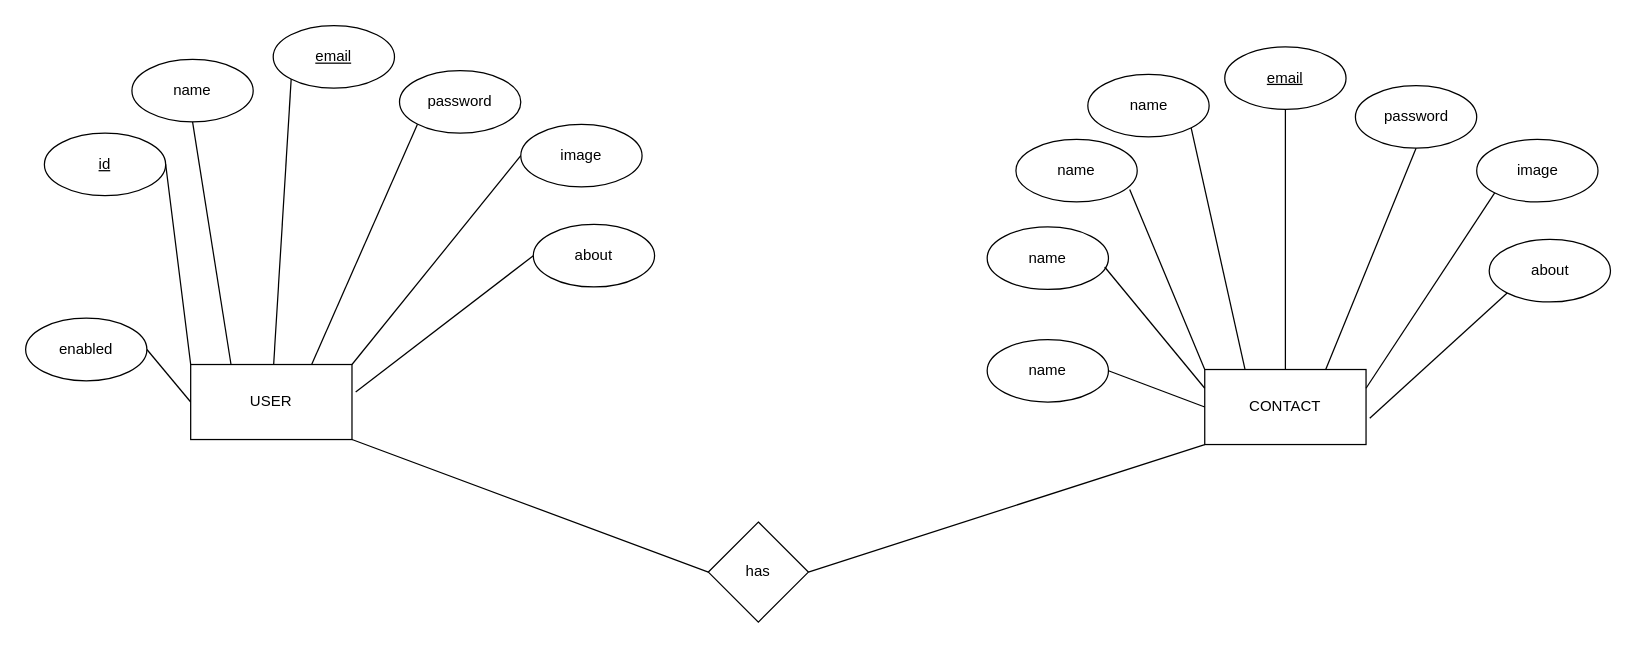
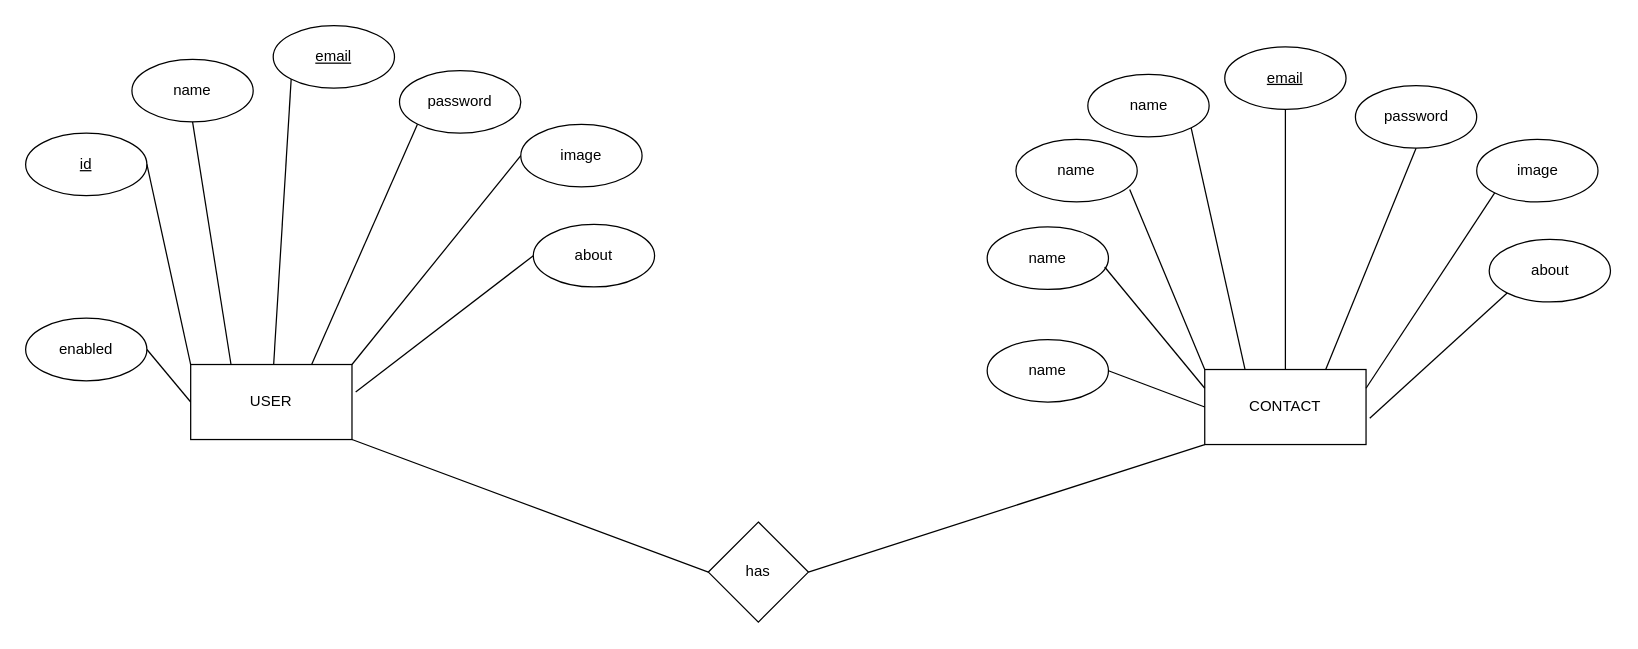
(105, 164) -> (86, 164)
